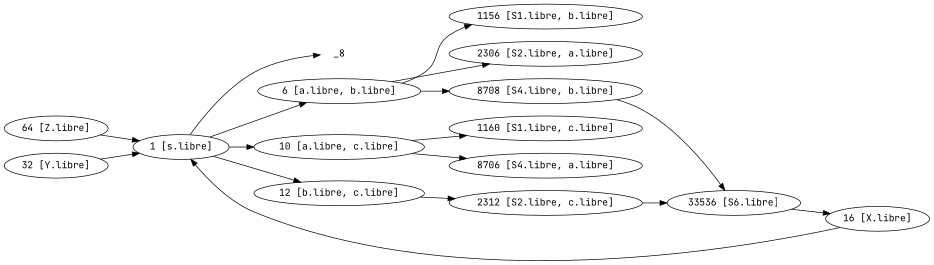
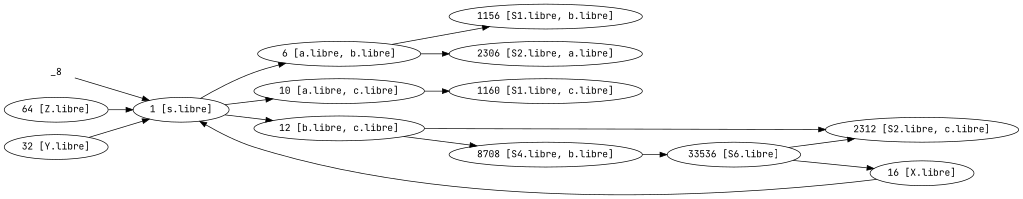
(242, 80) -> (109, 88)
(432, 91) -> (437, 141)
(546, 166) -> none
(651, 203) -> (818, 144)
